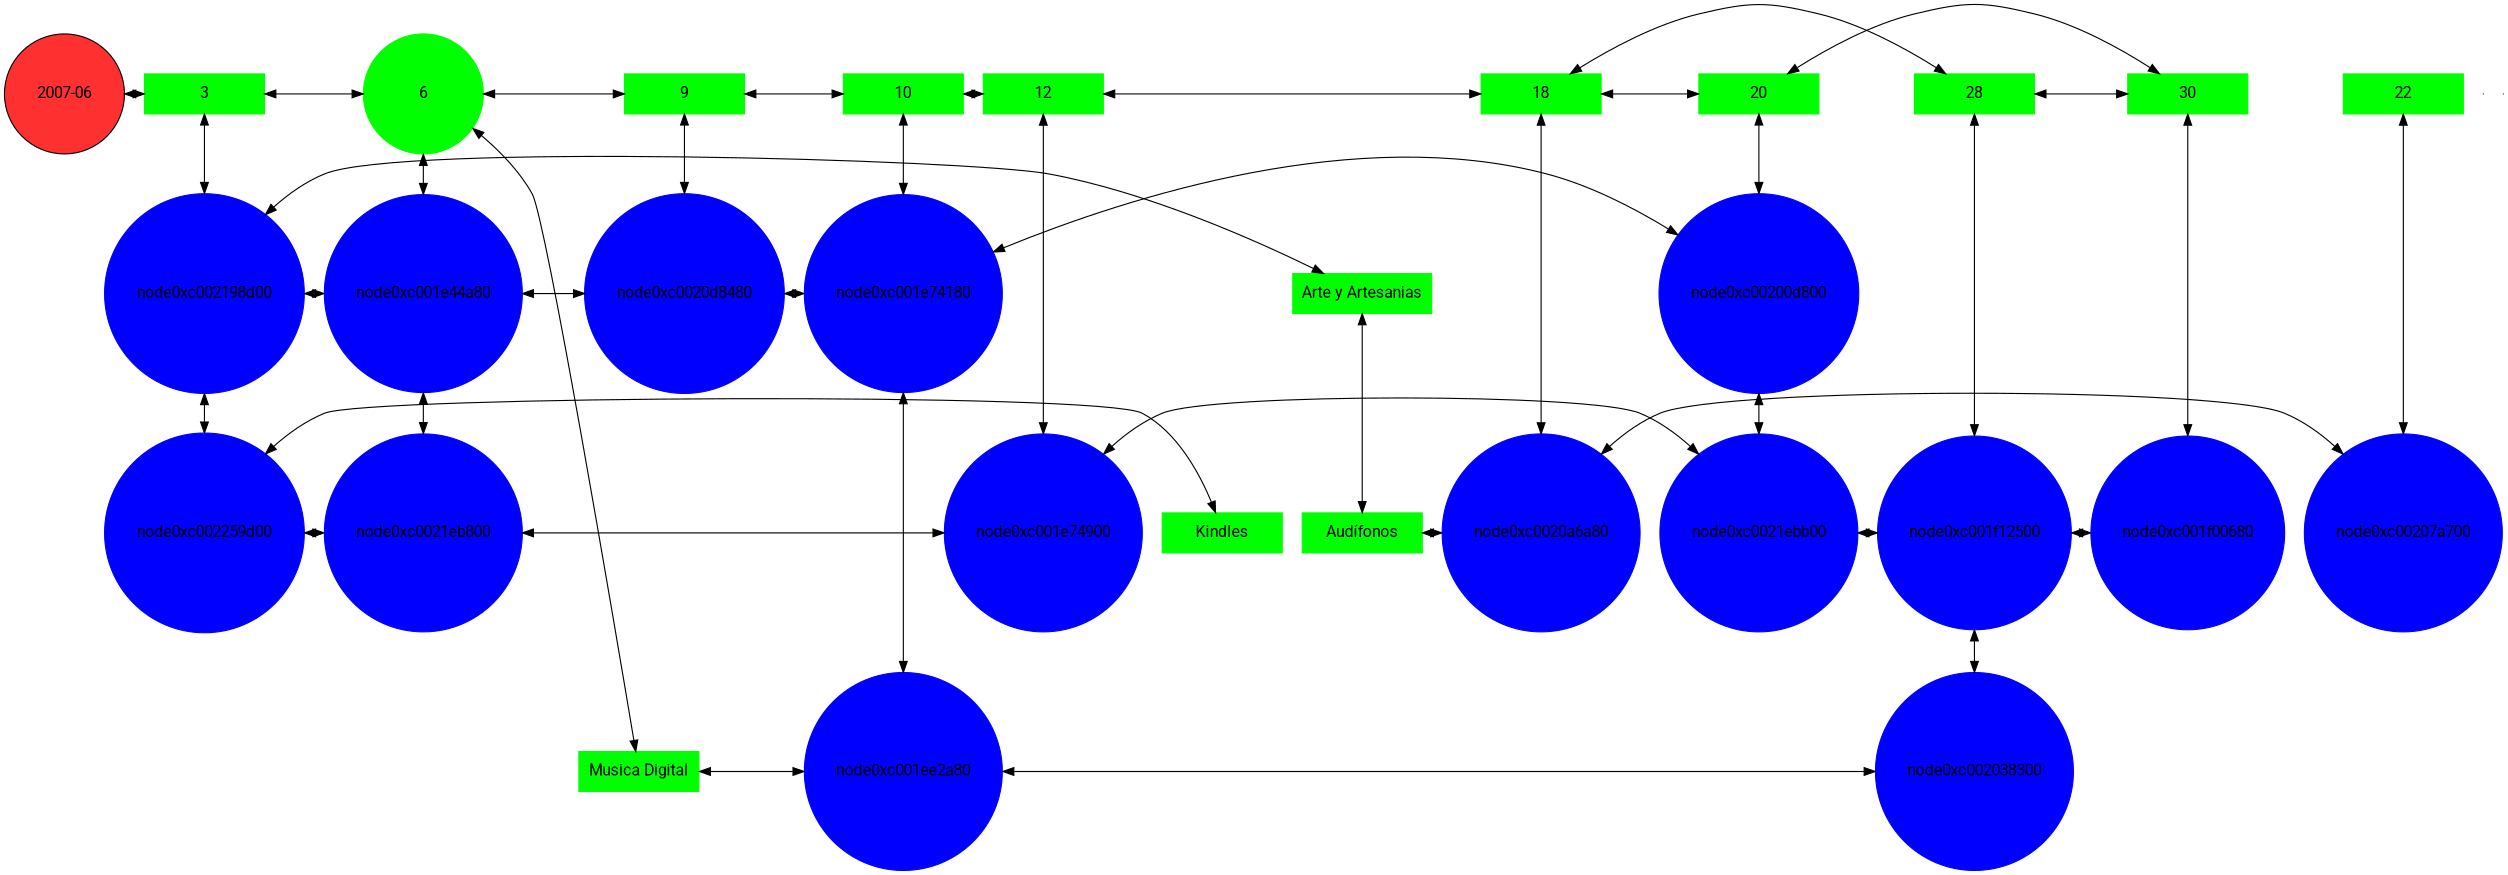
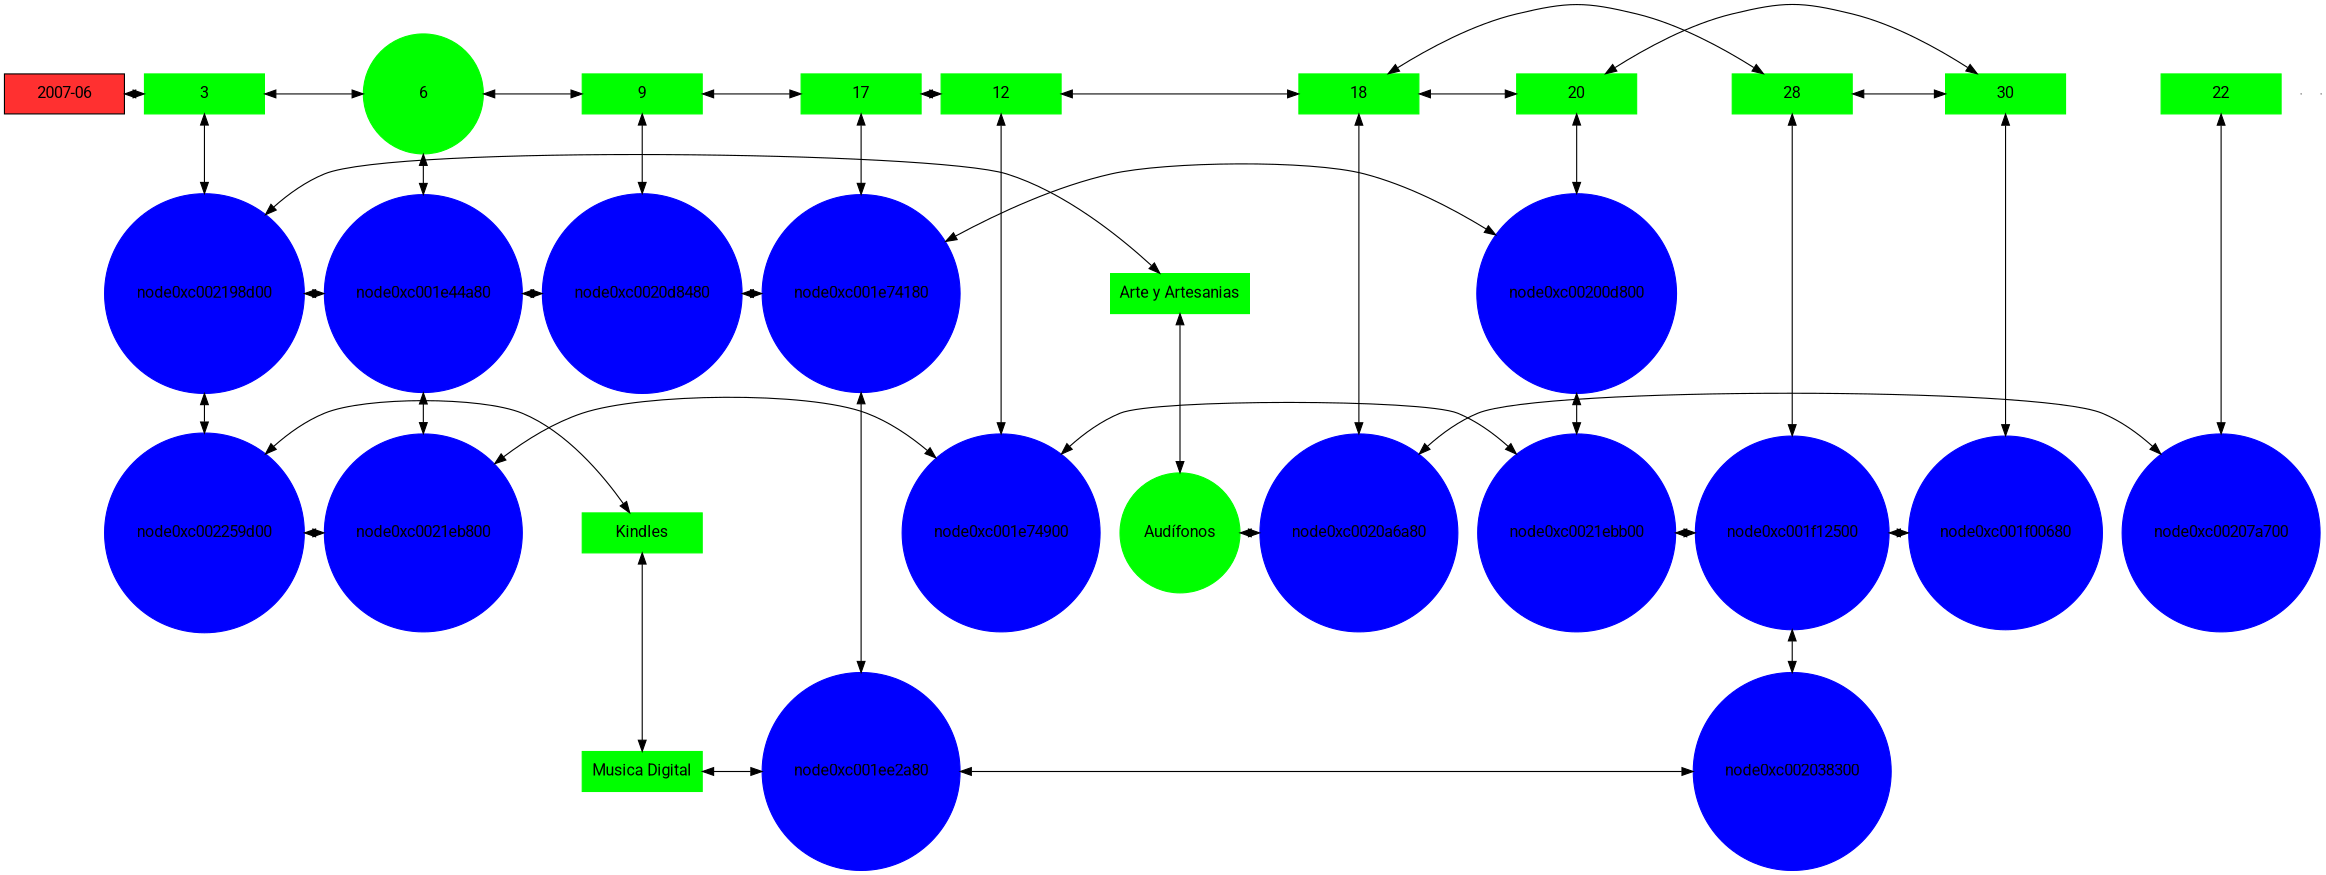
(64, 94) -> (64, 94)
(903, 94) -> (861, 94)
(580, 428) -> (642, 652)
(1362, 533) -> (1180, 533)
